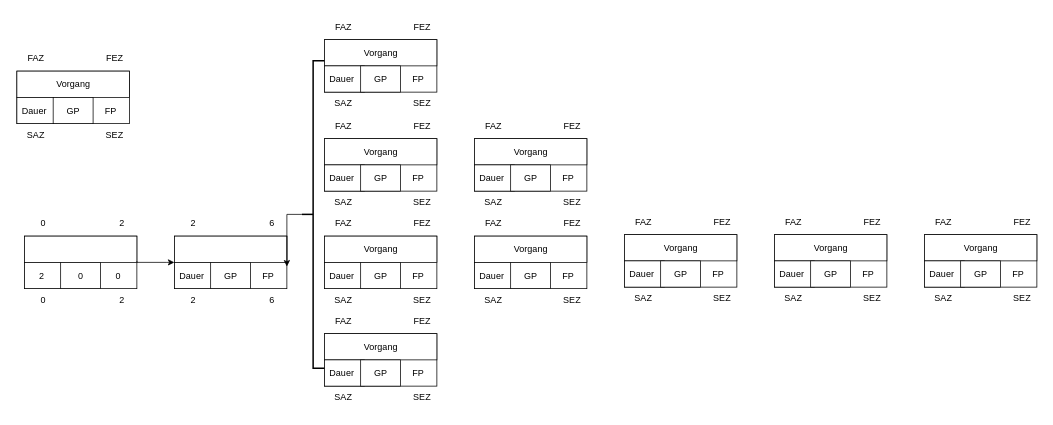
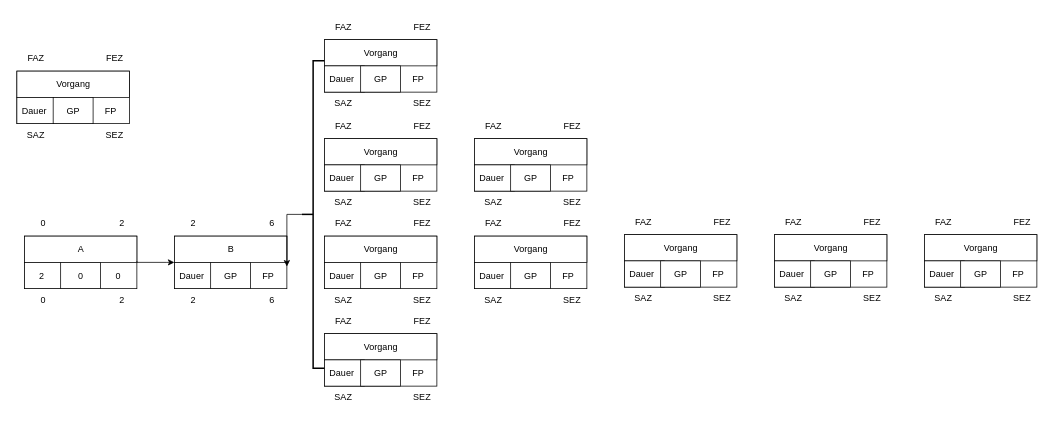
none -> (81, 249)
none -> (231, 249)
